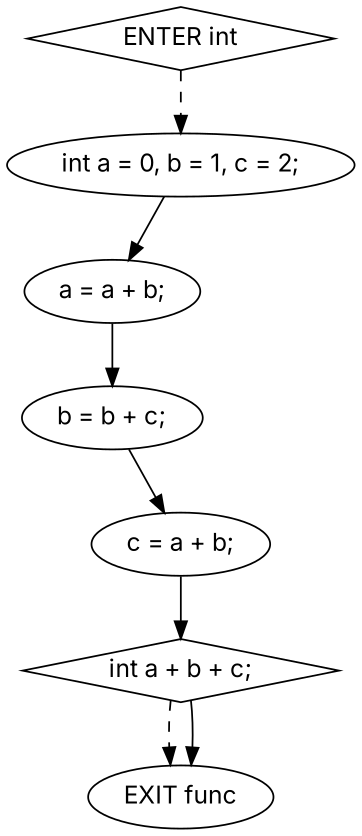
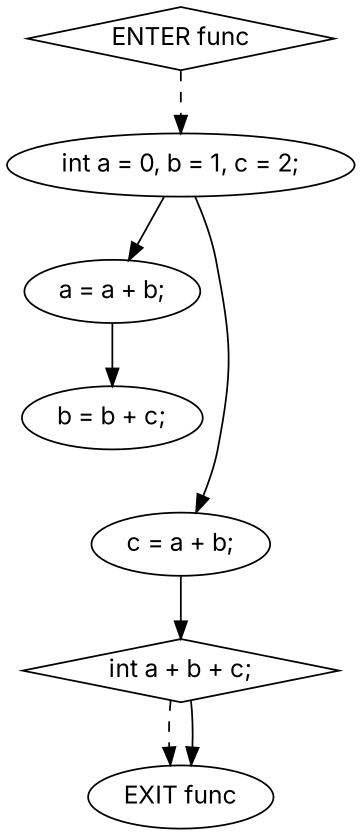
(181, 39) -> (181, 39)
(142, 473) -> (228, 346)
